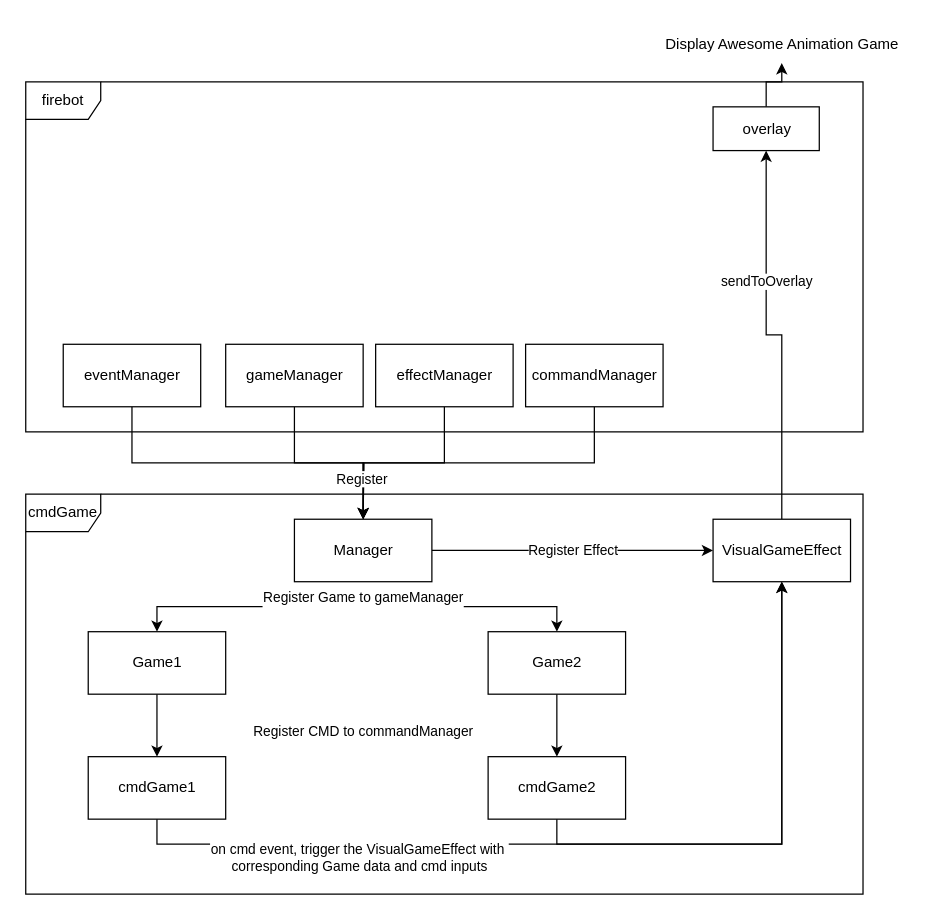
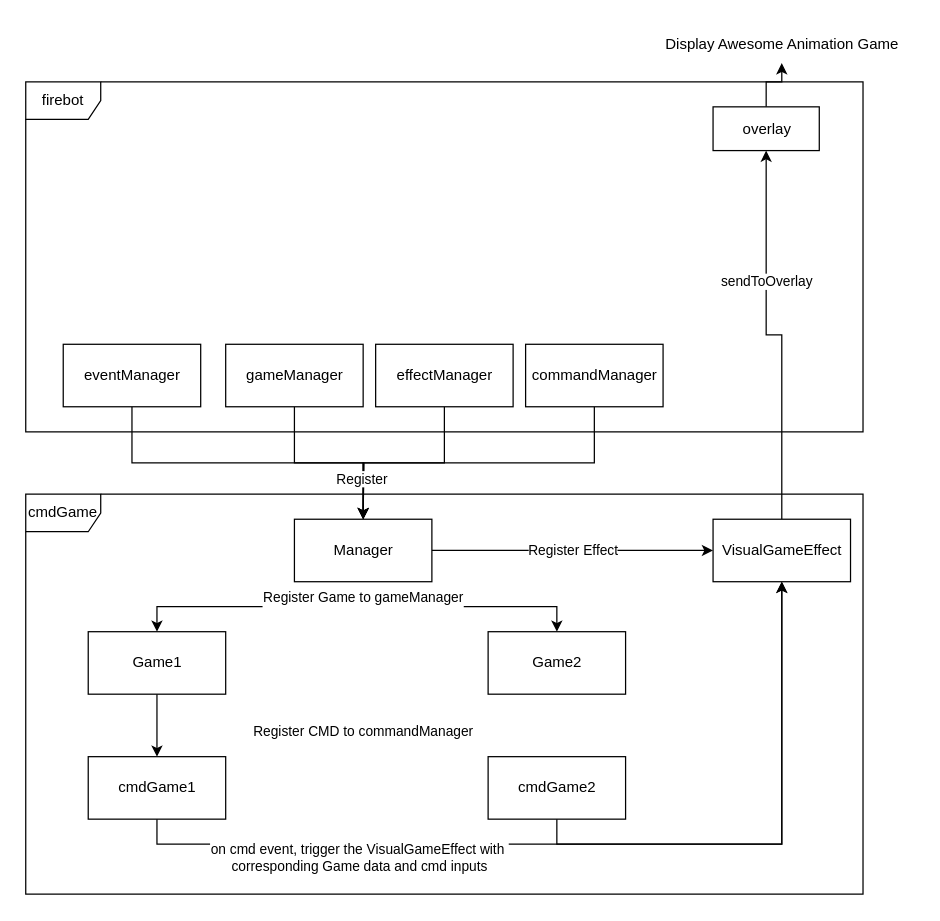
(557, 722) -> none
